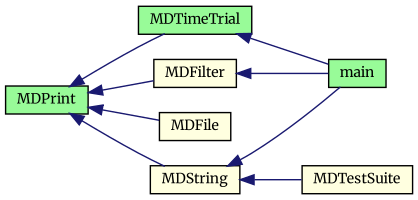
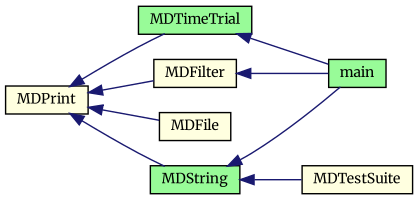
(47, 100) -> (47, 100)
(195, 180) -> (195, 180)
